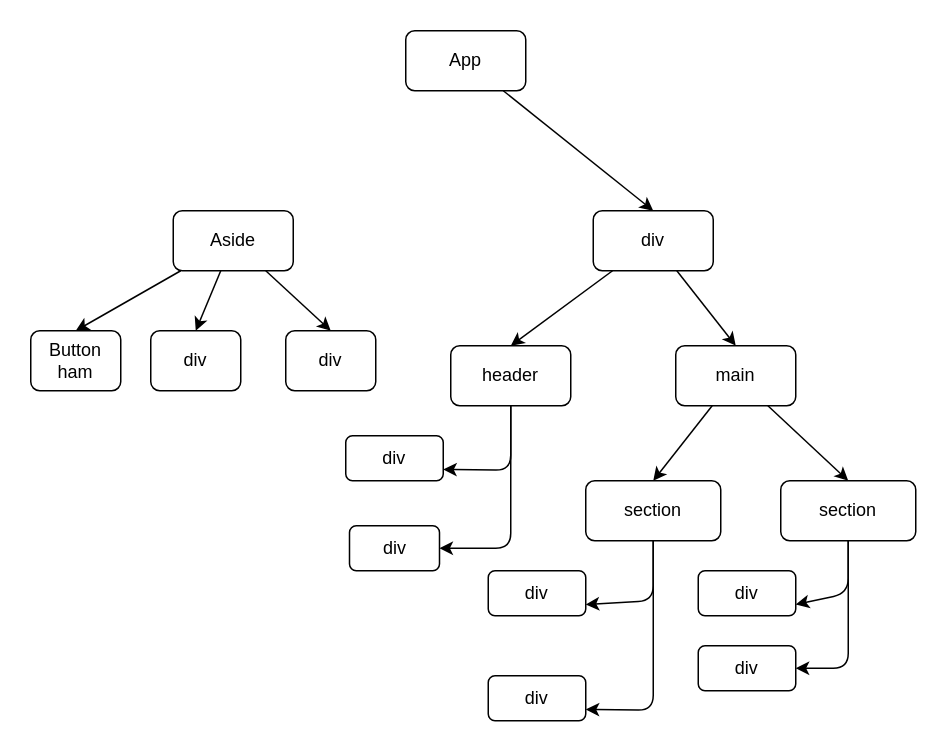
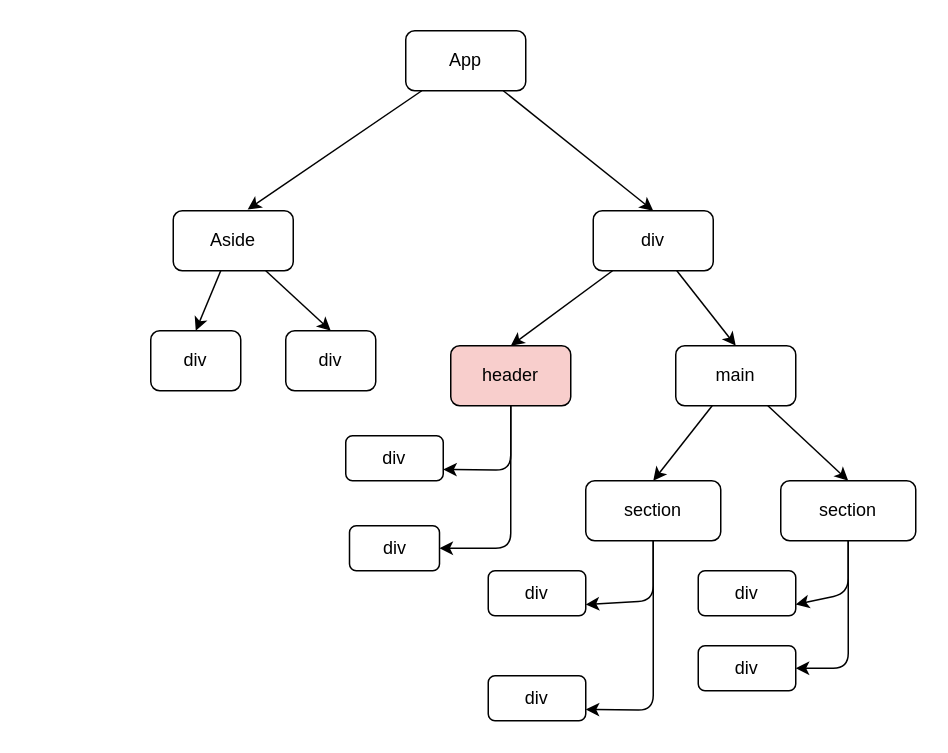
none -> (338, 148)
(133, 298) -> none
(76, 361) -> none
(511, 376) -> (511, 376)
